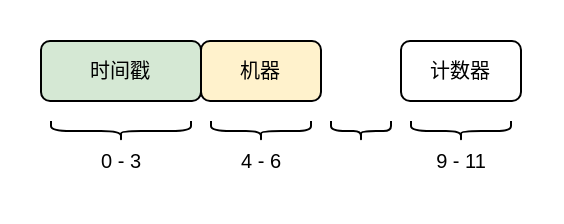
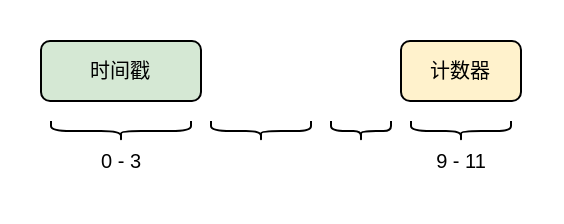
(261, 71) -> none
(461, 71) -> (461, 71)
(261, 161) -> none
